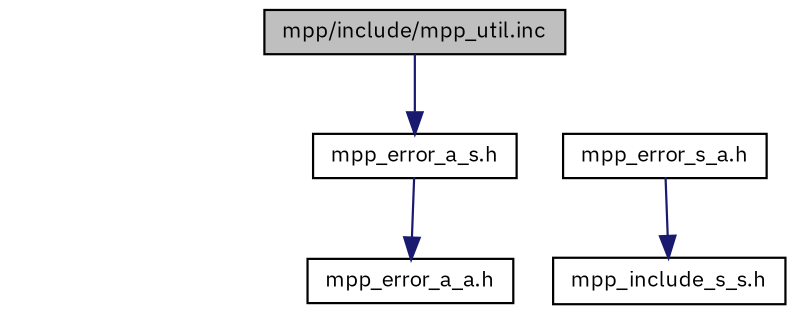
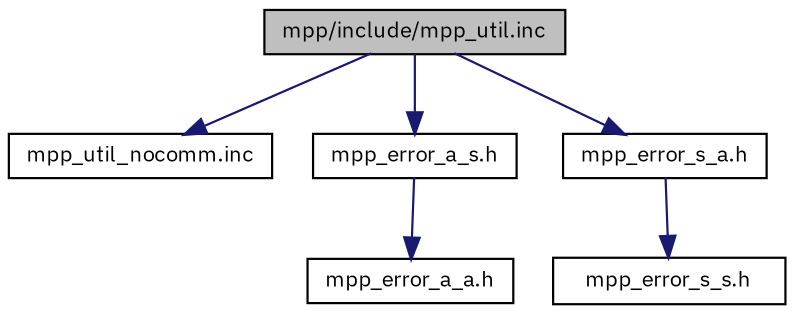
none -> (530, 89)
none -> (140, 156)
(669, 281) -> (669, 281)
